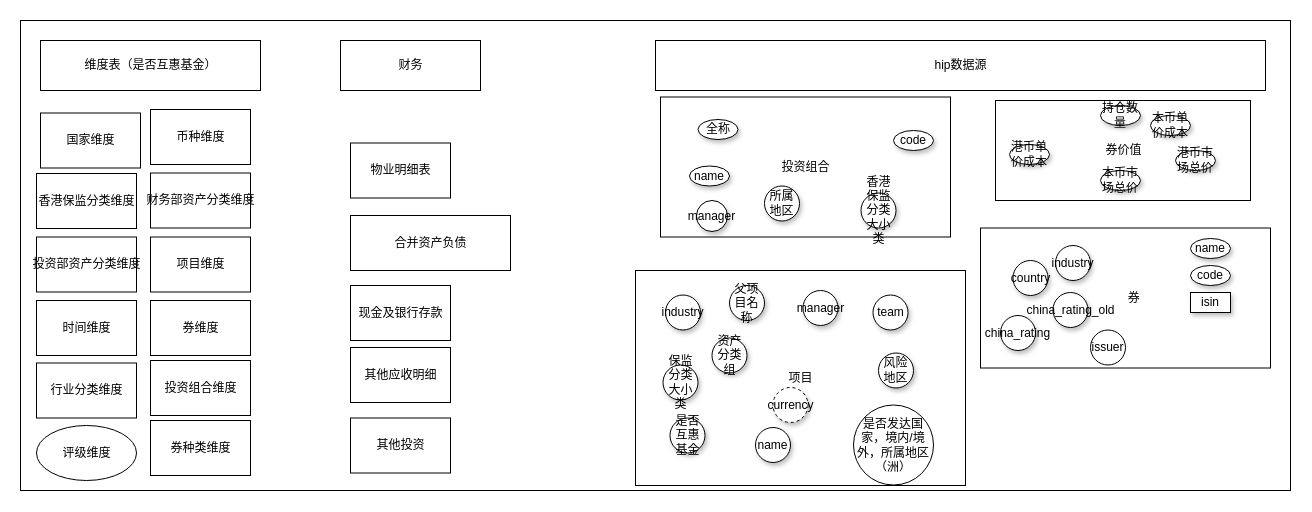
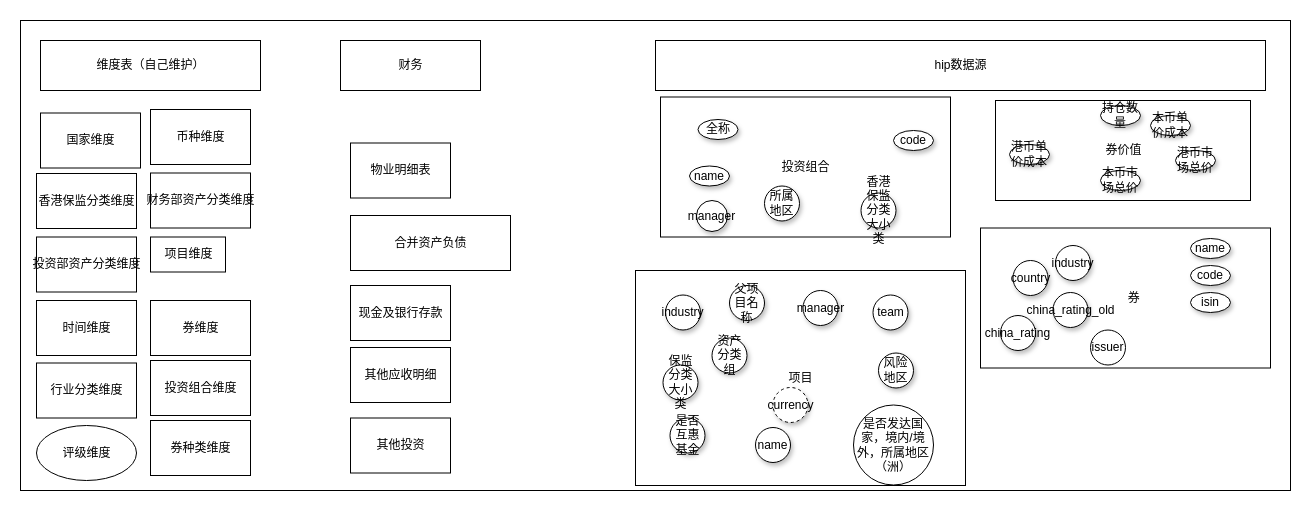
(151, 66) -> (151, 66)
(201, 265) -> (188, 255)
(1211, 303) -> (1211, 303)
